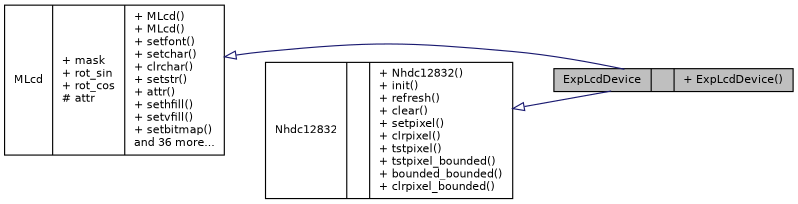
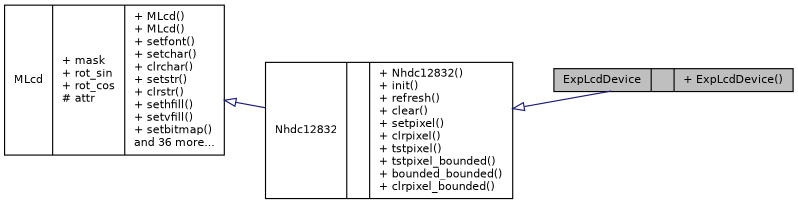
(431, 45) -> (251, 105)
(155, 92) -> (159, 92)
